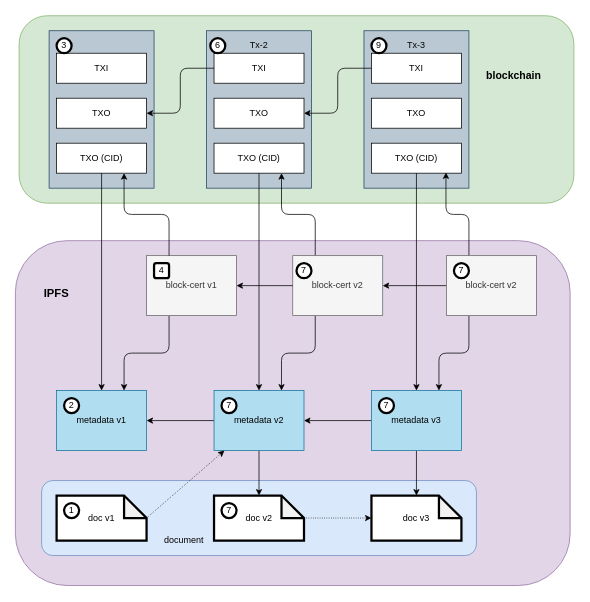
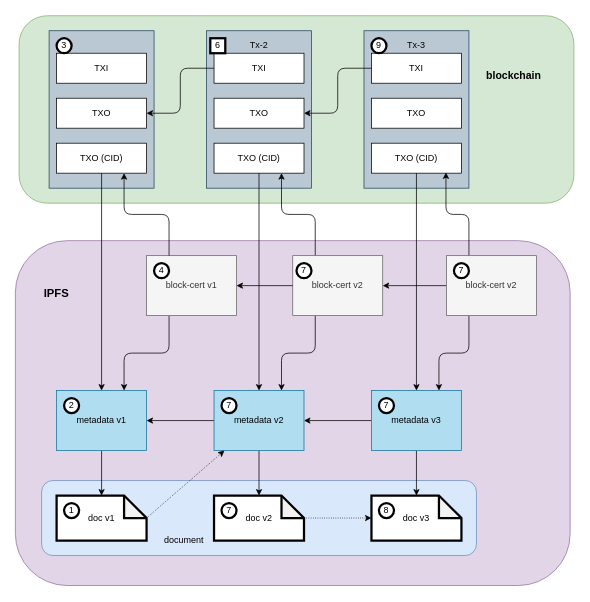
(218, 45) -> (218, 45)
(162, 270) -> (162, 270)
none -> (102, 470)
none -> (387, 510)
